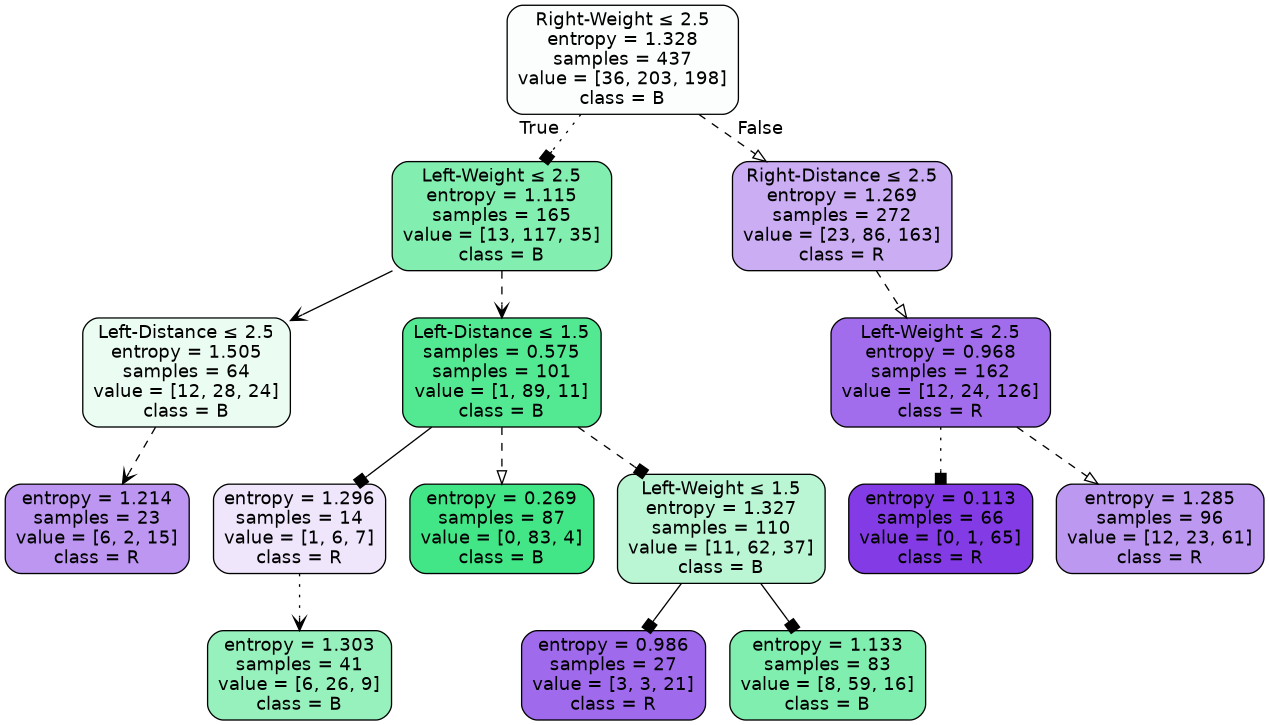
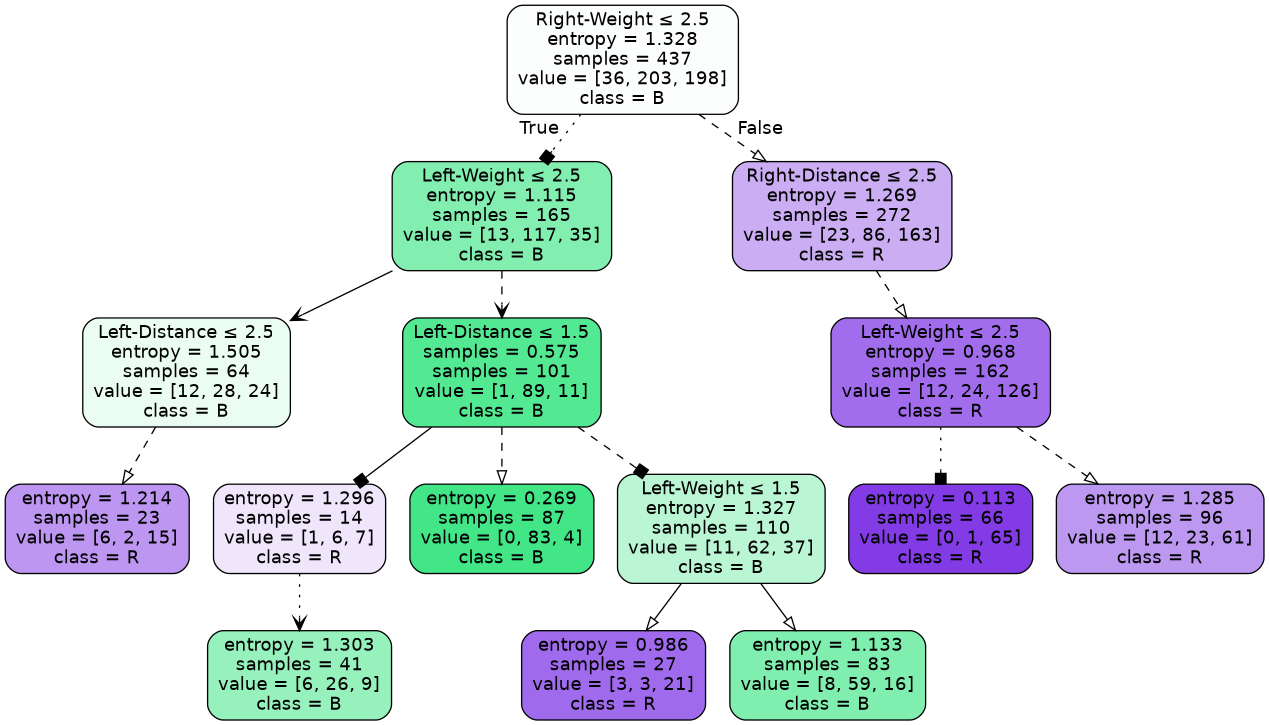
(142, 450) -> (142, 450)
(668, 602) -> (668, 602)
(774, 602) -> (774, 602)
